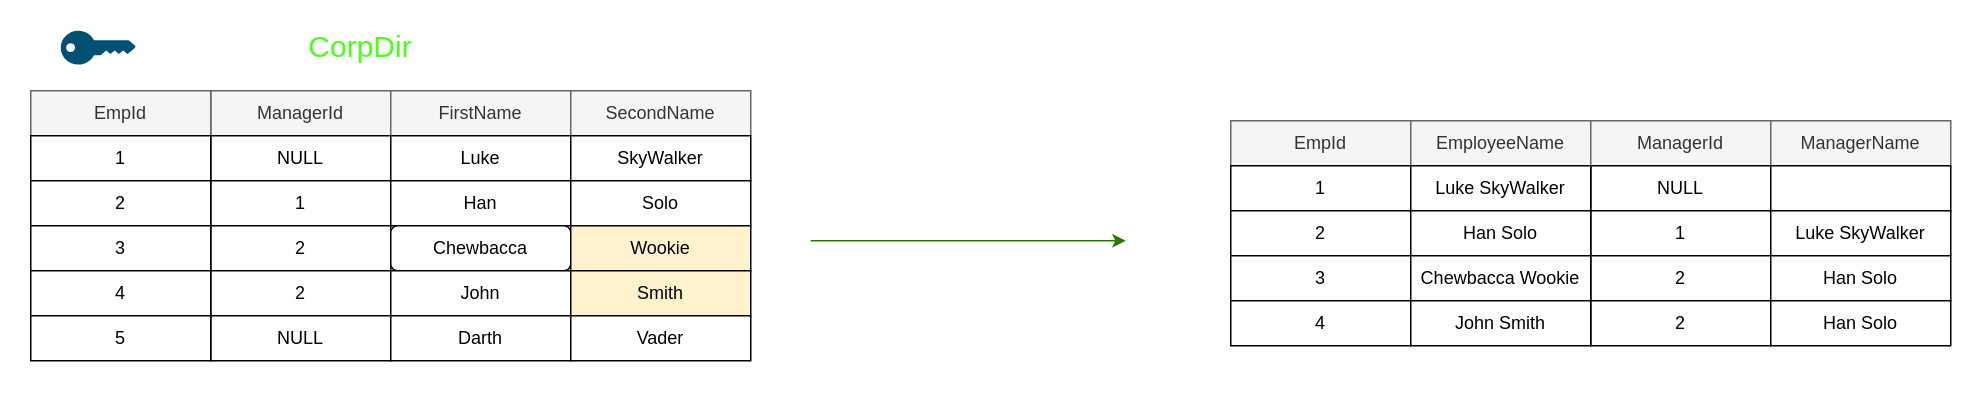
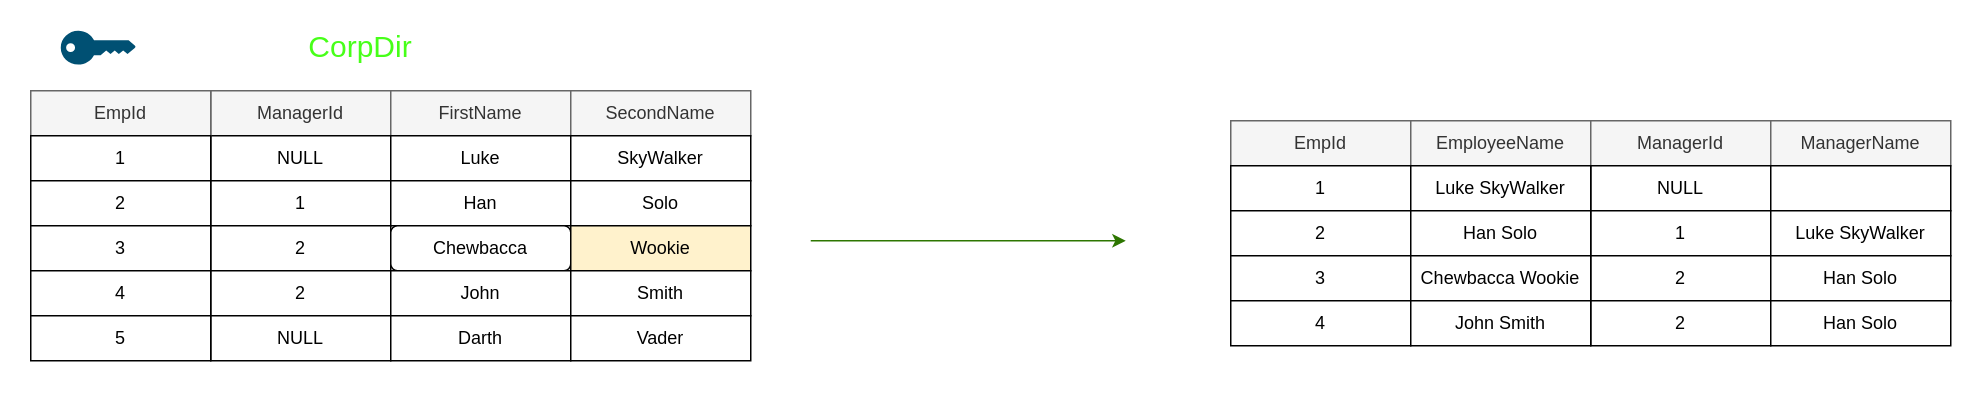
(661, 293) -> (661, 293)
